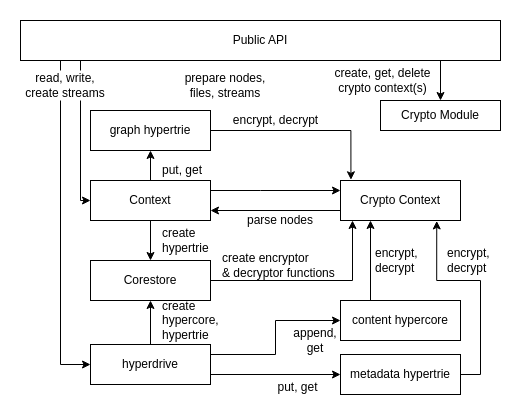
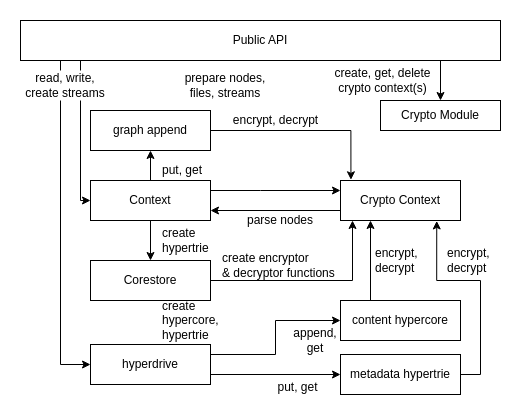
(151, 131) -> (151, 131)
(151, 326) -> none
